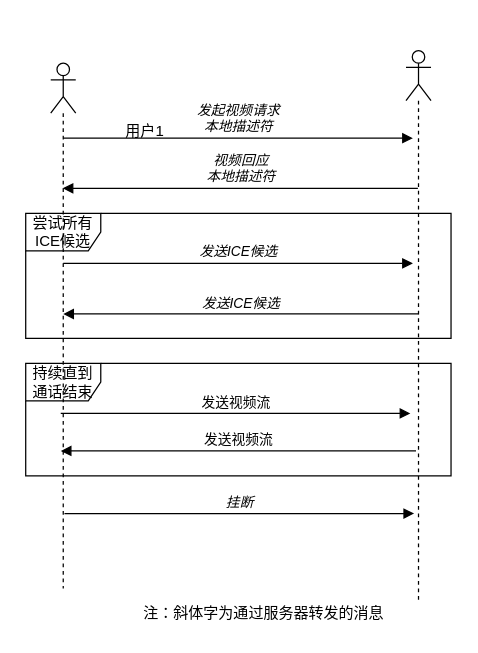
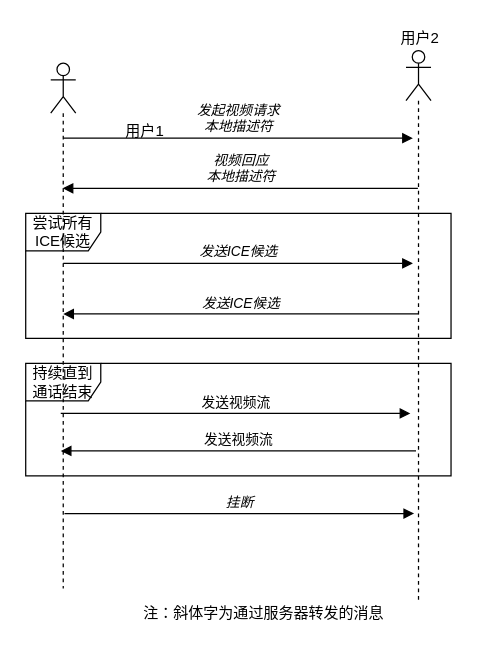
none -> (419, 38)
